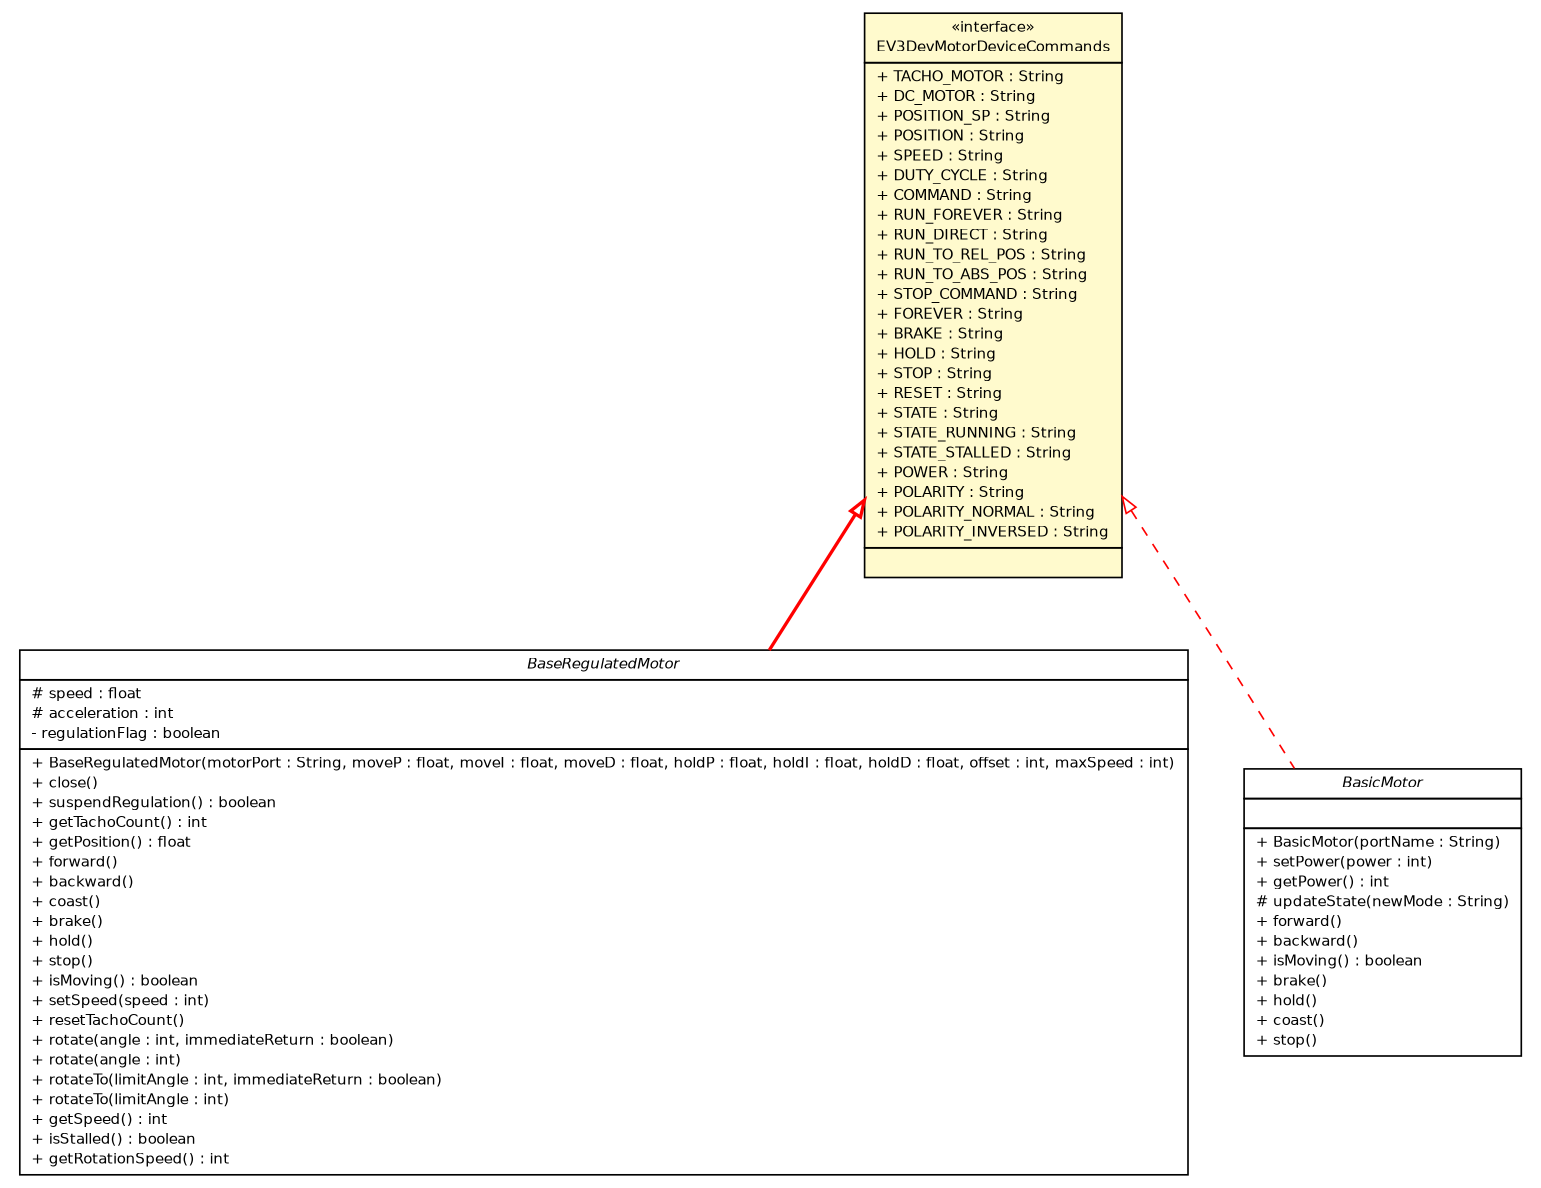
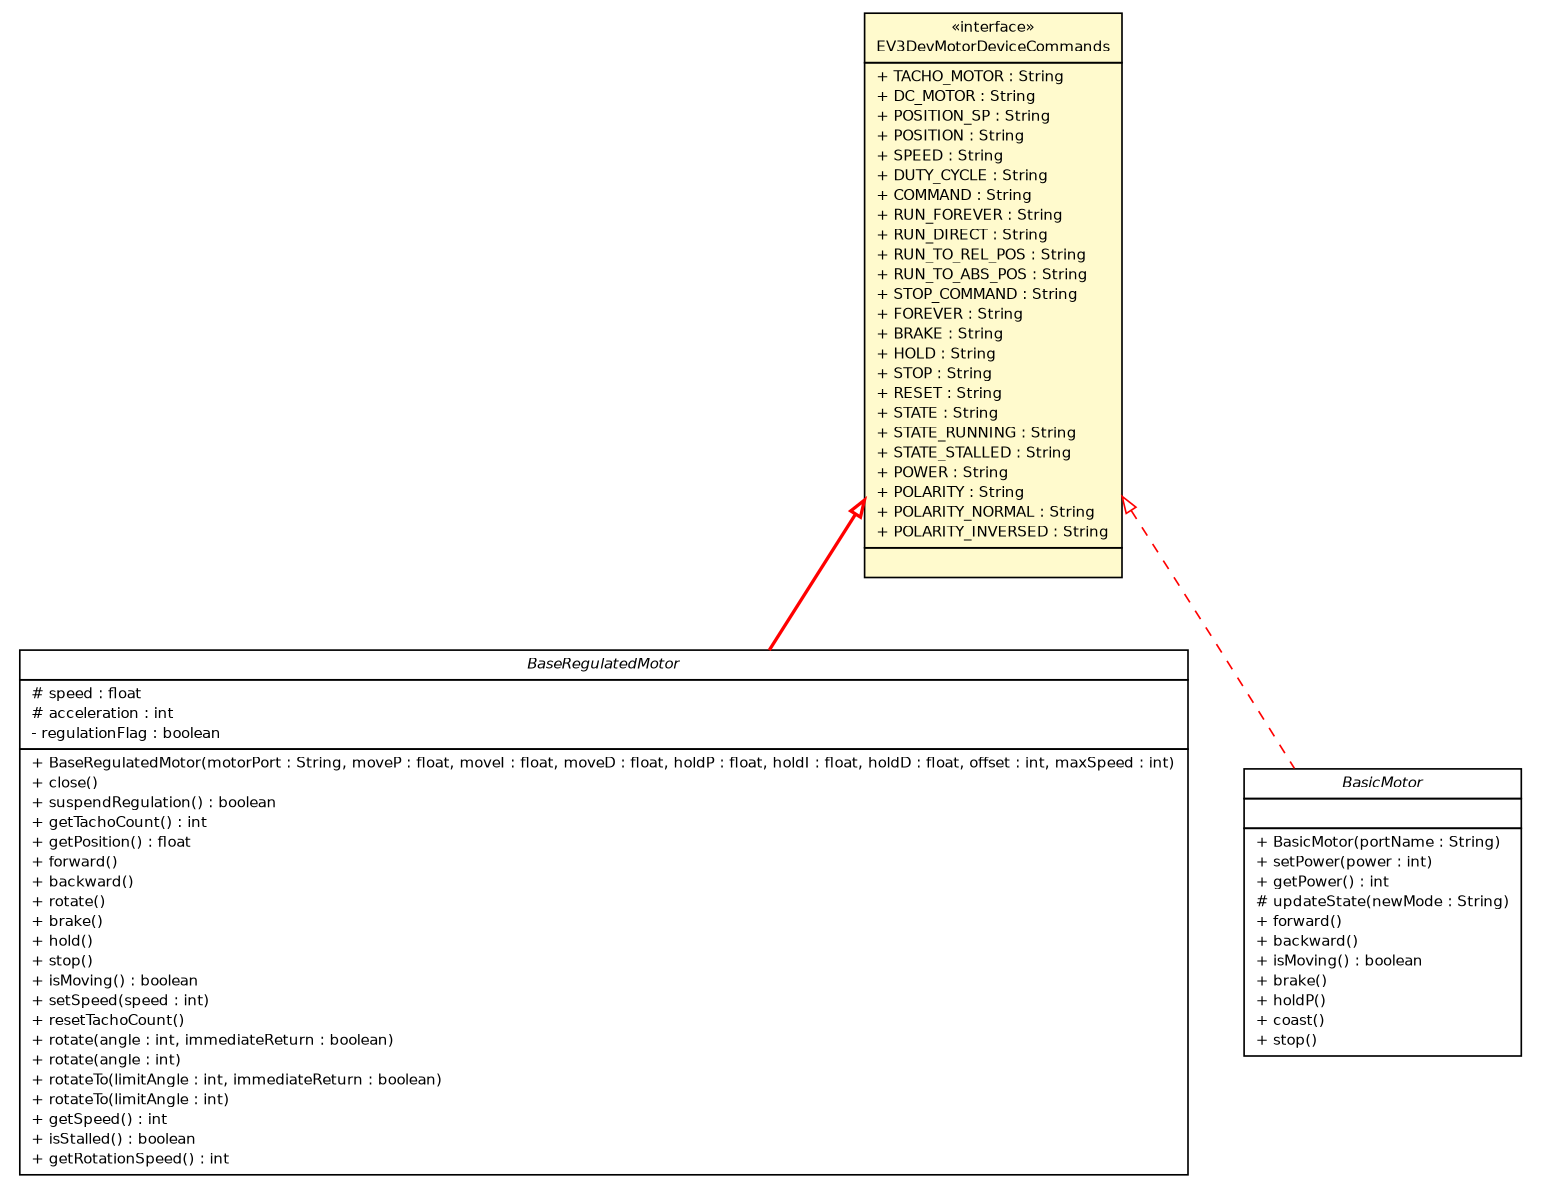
(67, 902) -> (69, 902)
(1287, 1001) -> (1291, 1001)
